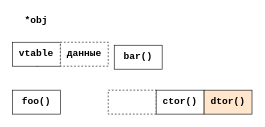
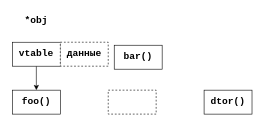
(37, 66) -> (36, 76)
(180, 102) -> none
(228, 102) -> (228, 102)
